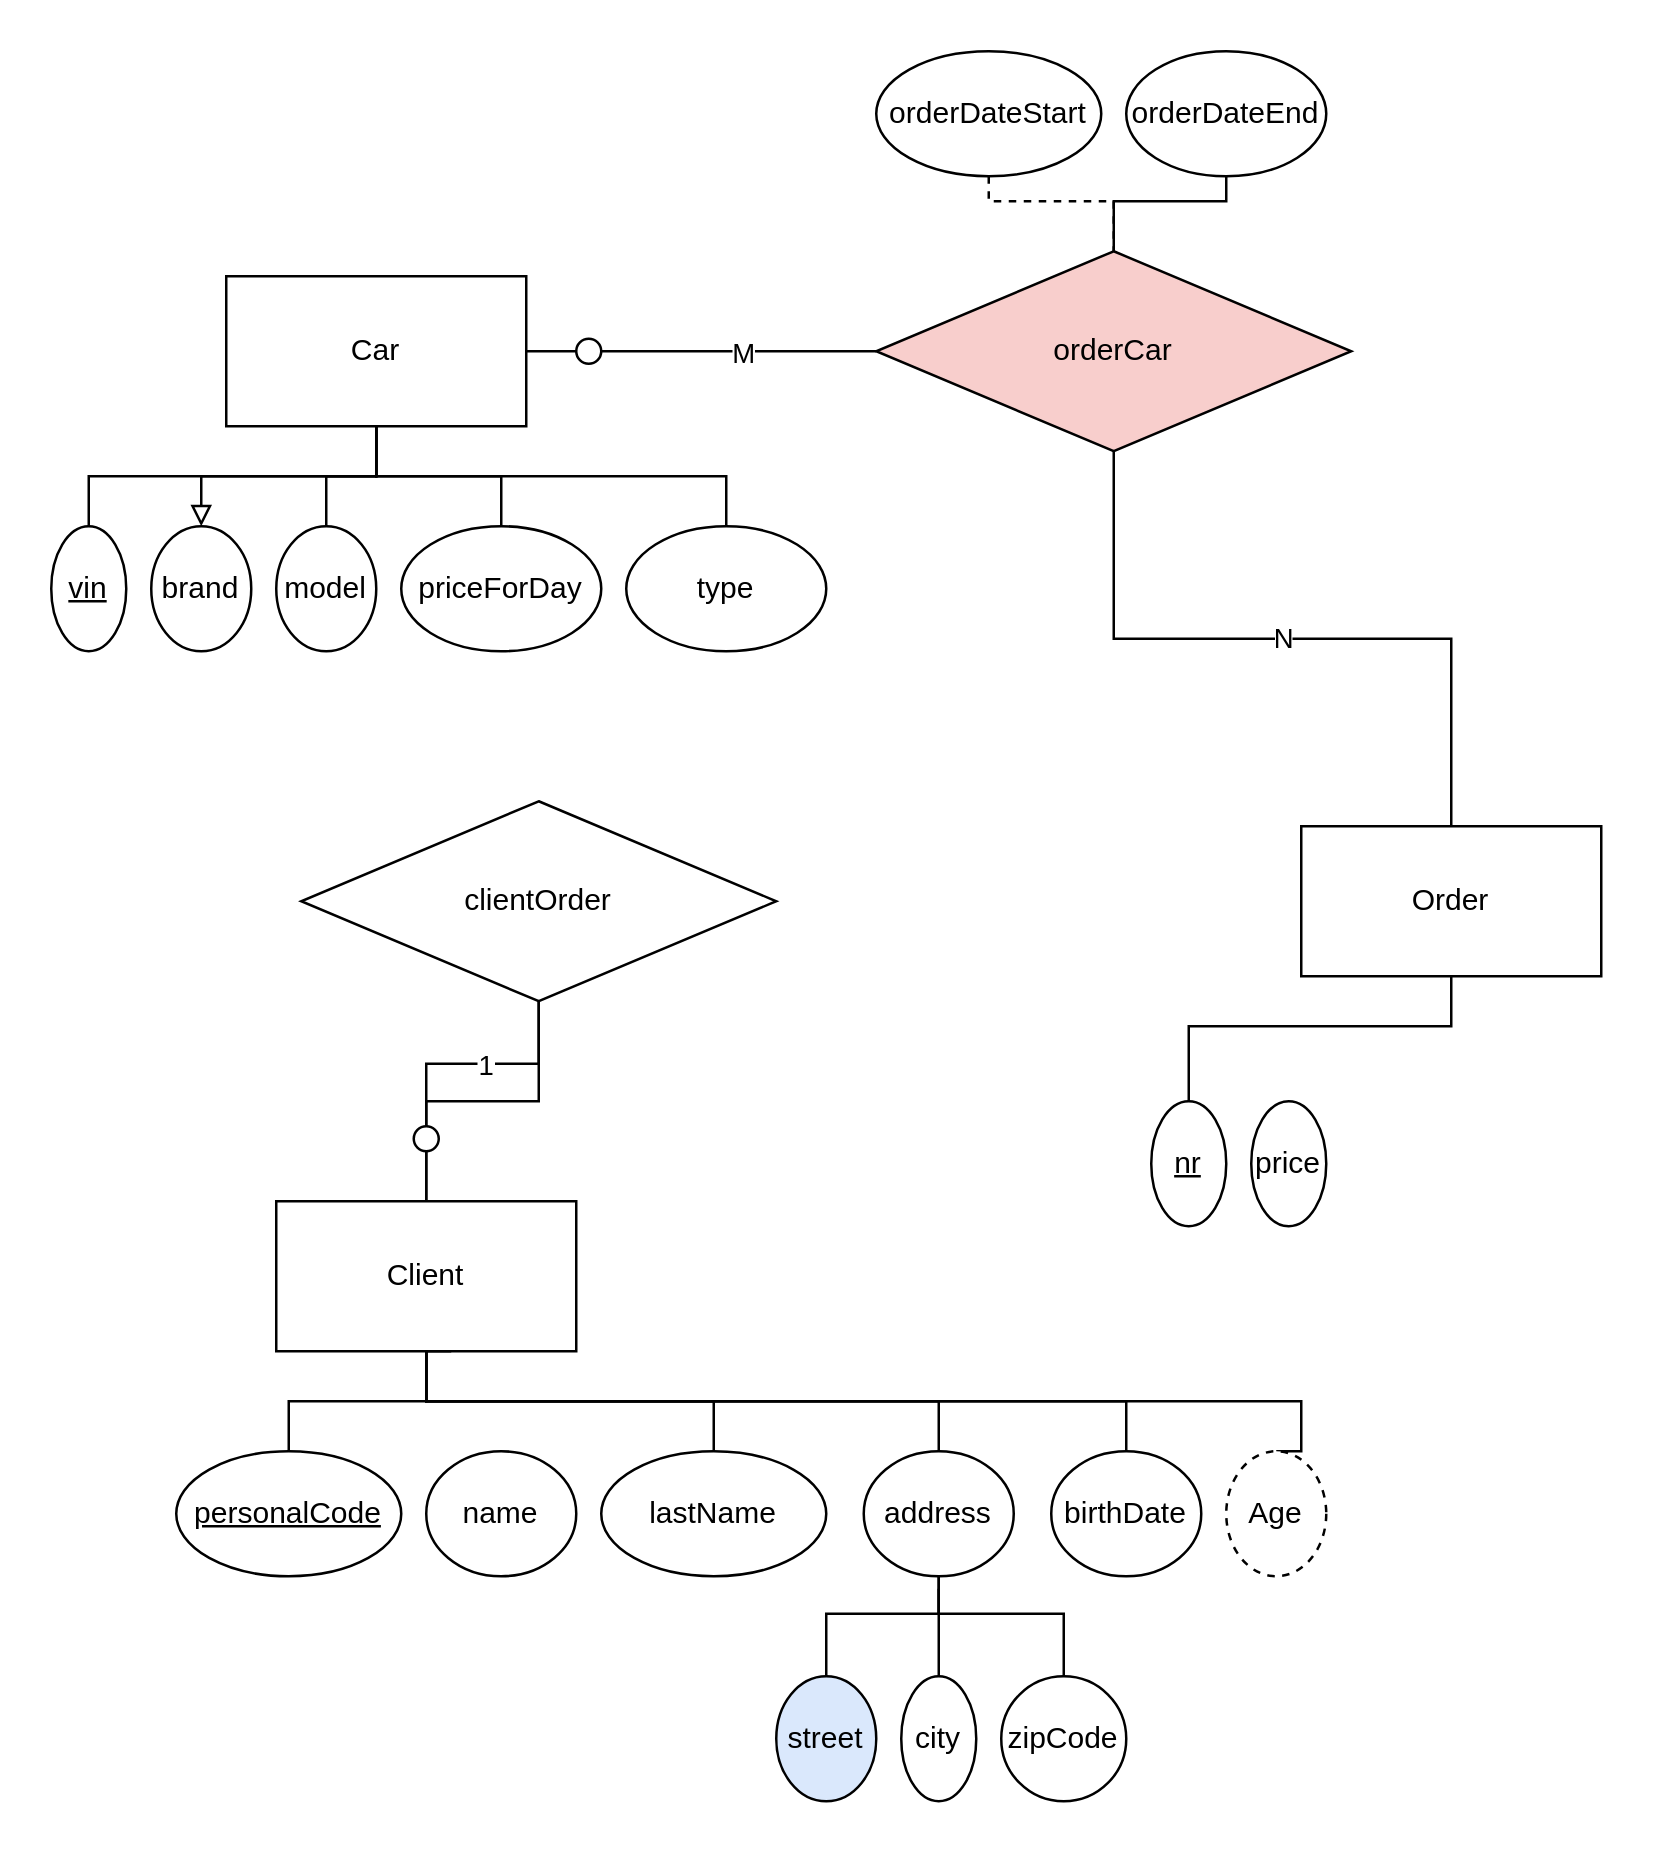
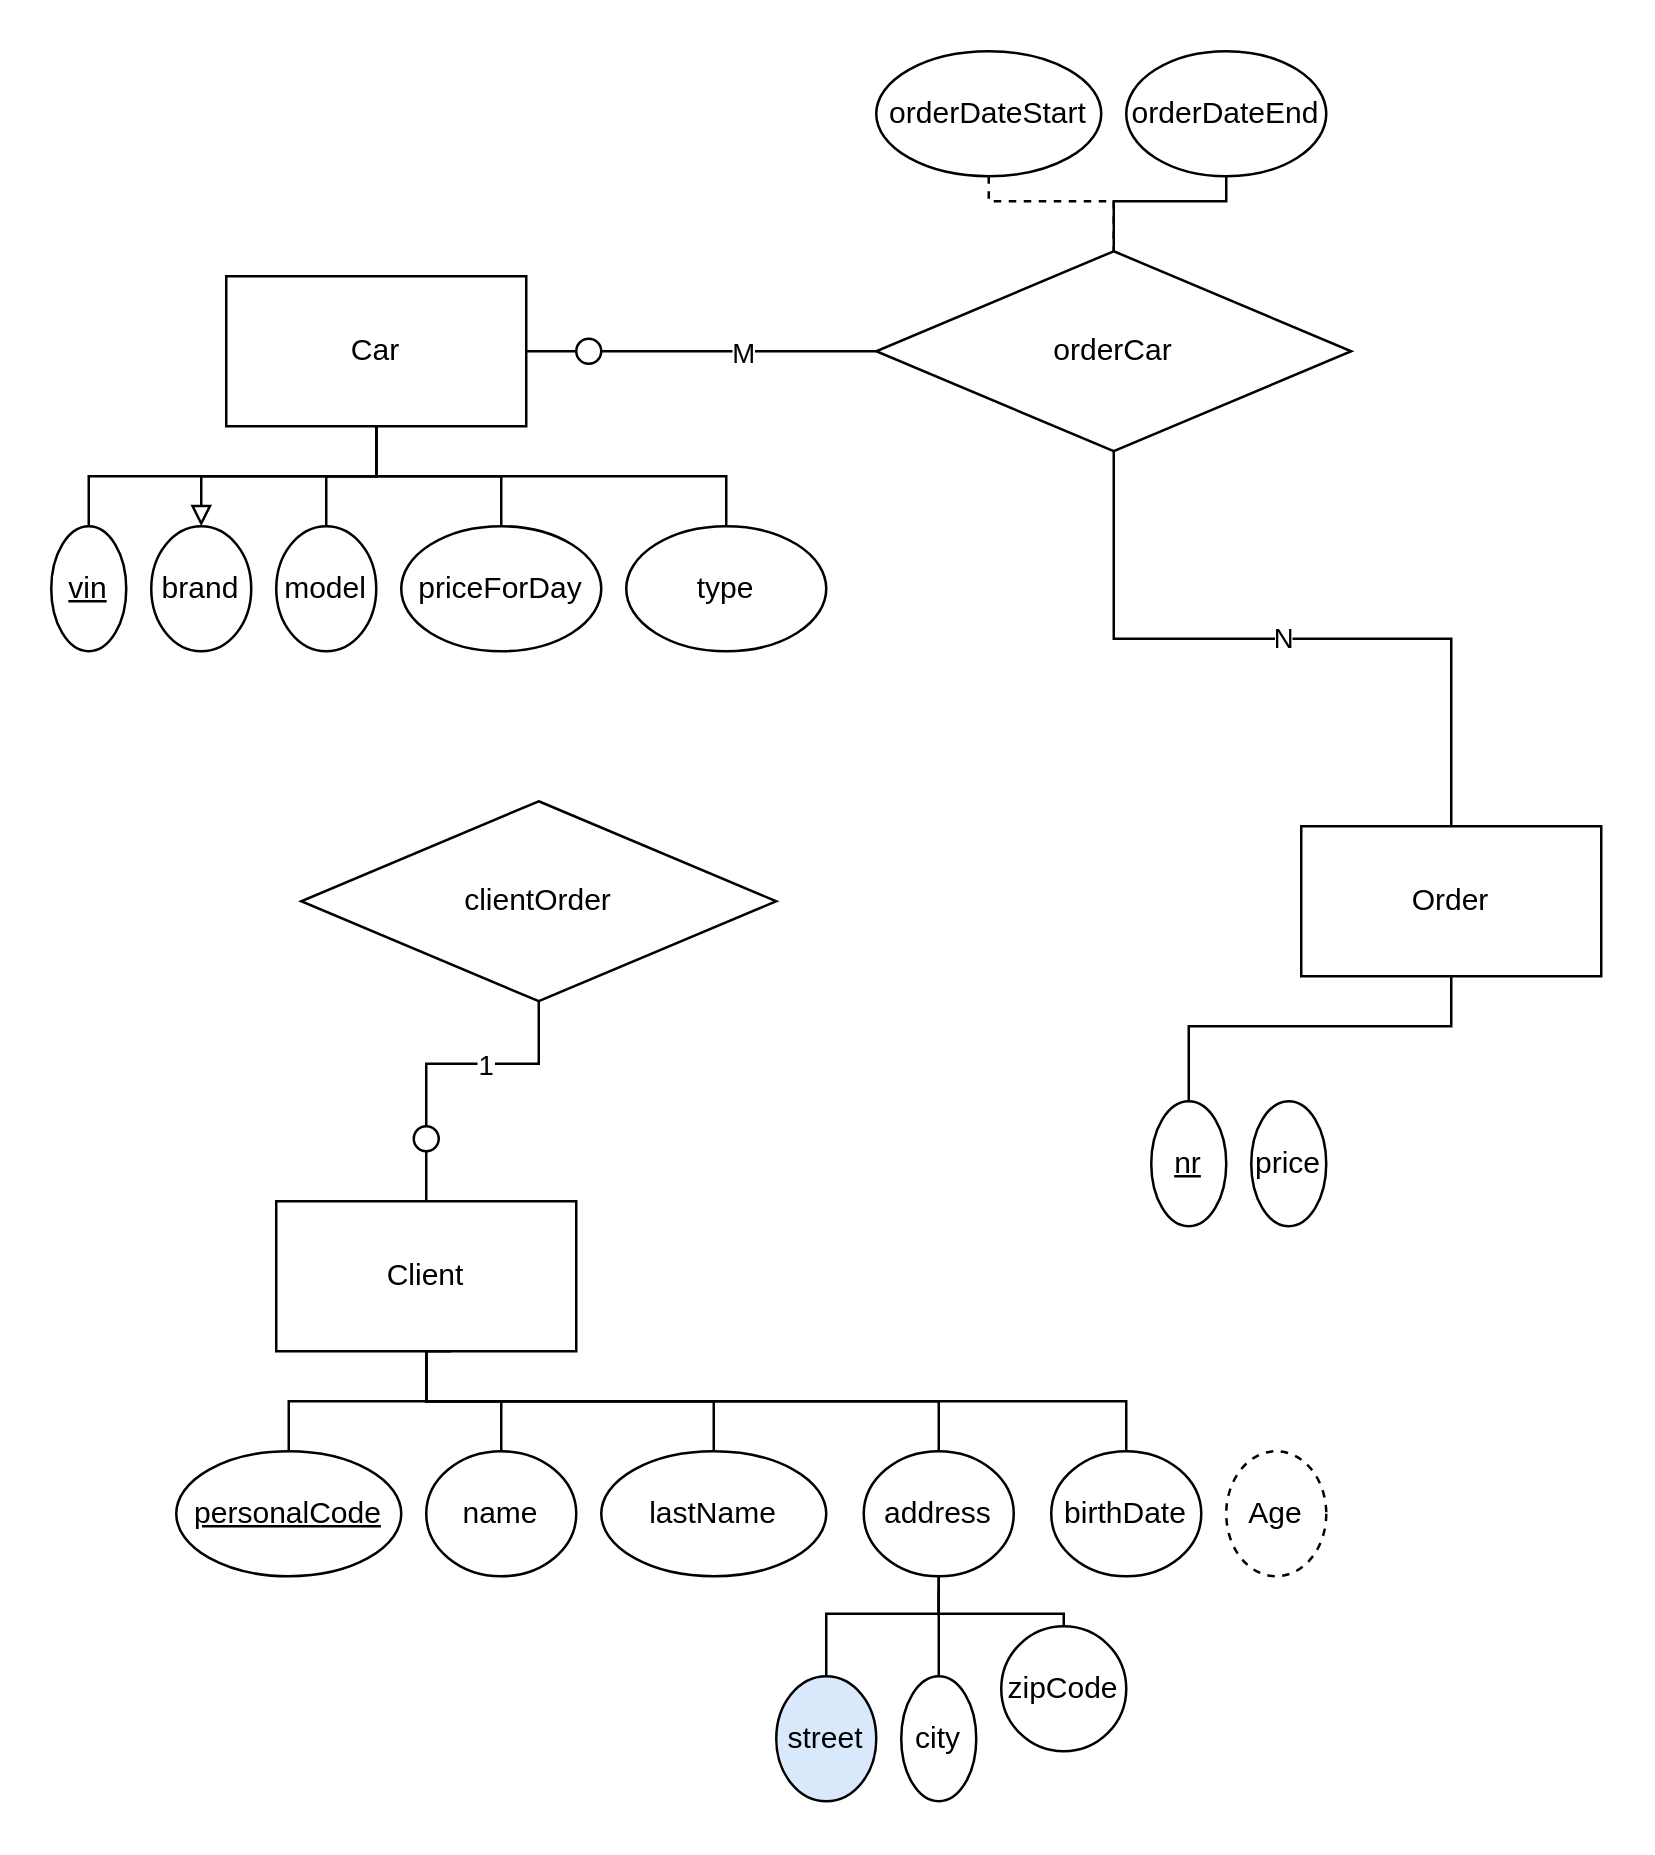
(1114, 351) -> (1114, 351)
(503, 1101) -> (501, 1428)
(1253, 1401) -> none
(1064, 1739) -> (1064, 1689)
